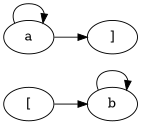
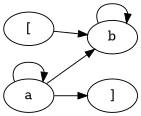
none -> (67, 69)
